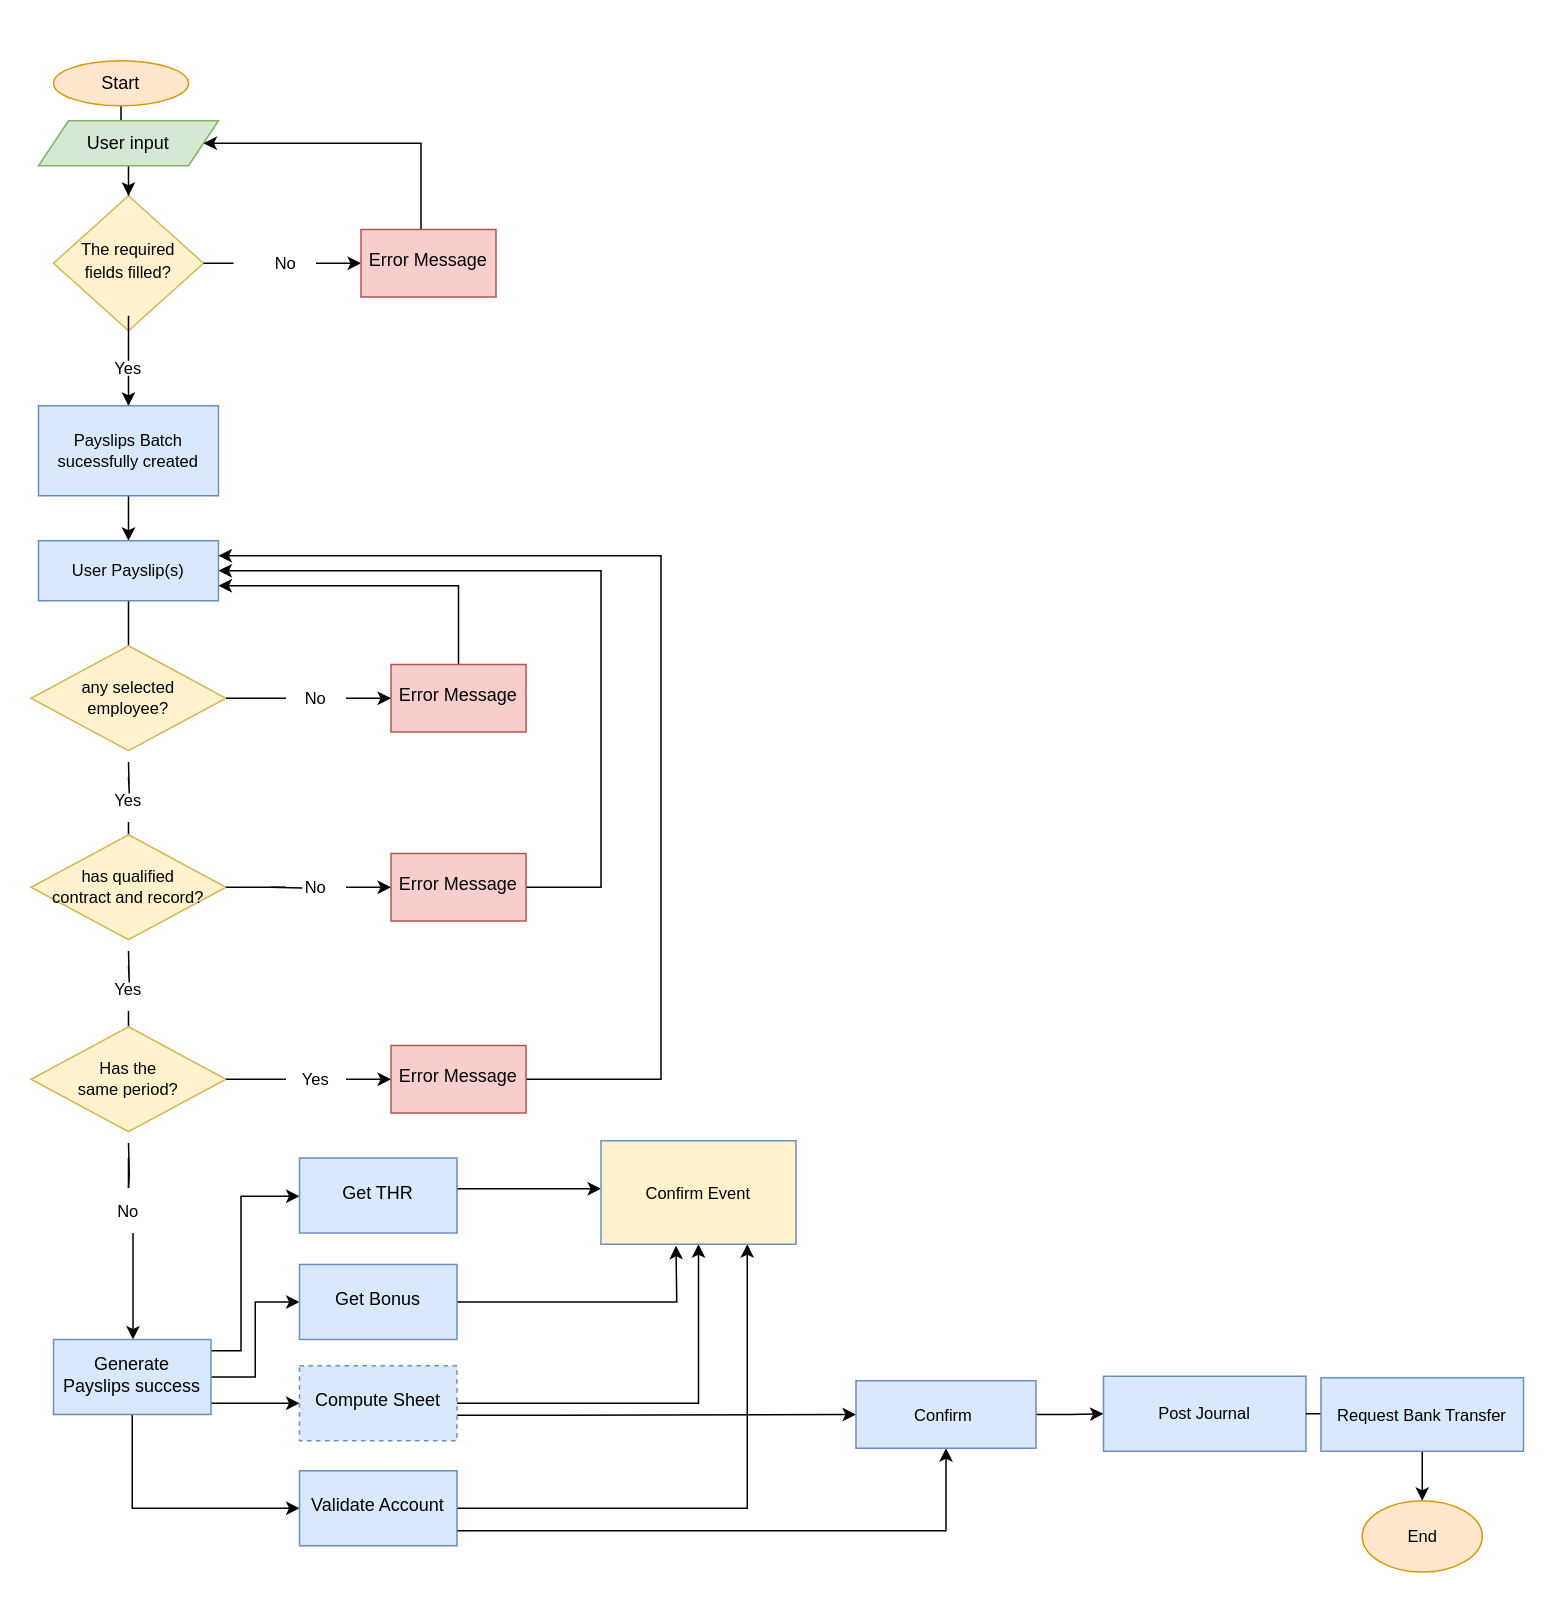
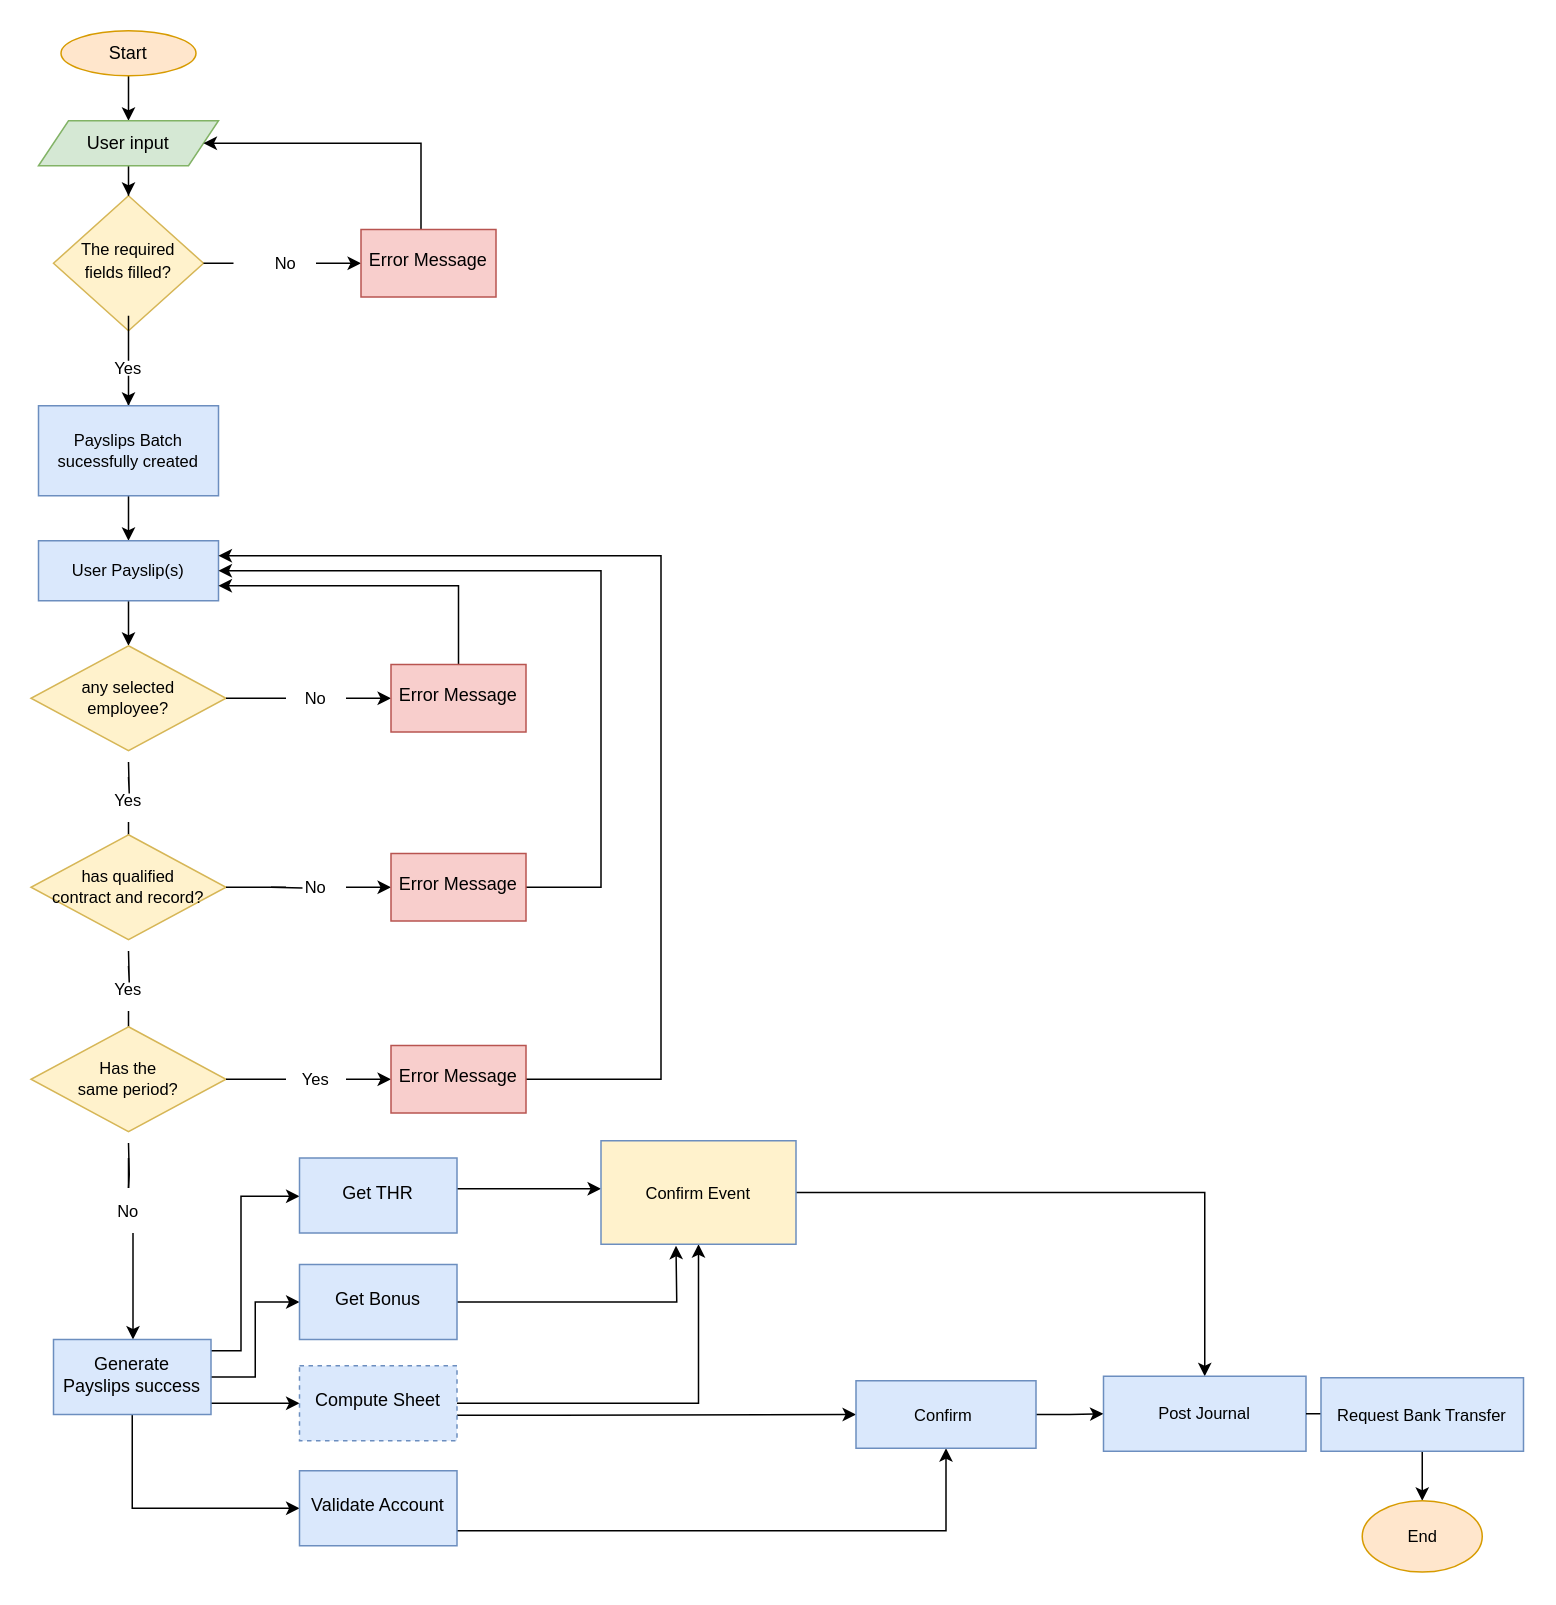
(121, 83) -> (128, 53)
(128, 638) -> (128, 634)
none -> (1087, 1193)
(729, 1508) -> none
